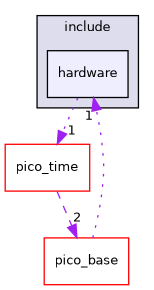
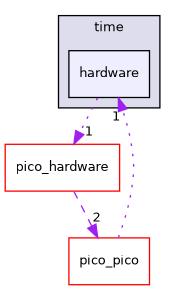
(88, 28) -> (109, 28)
(47, 168) -> (62, 168)
(86, 261) -> (109, 261)
